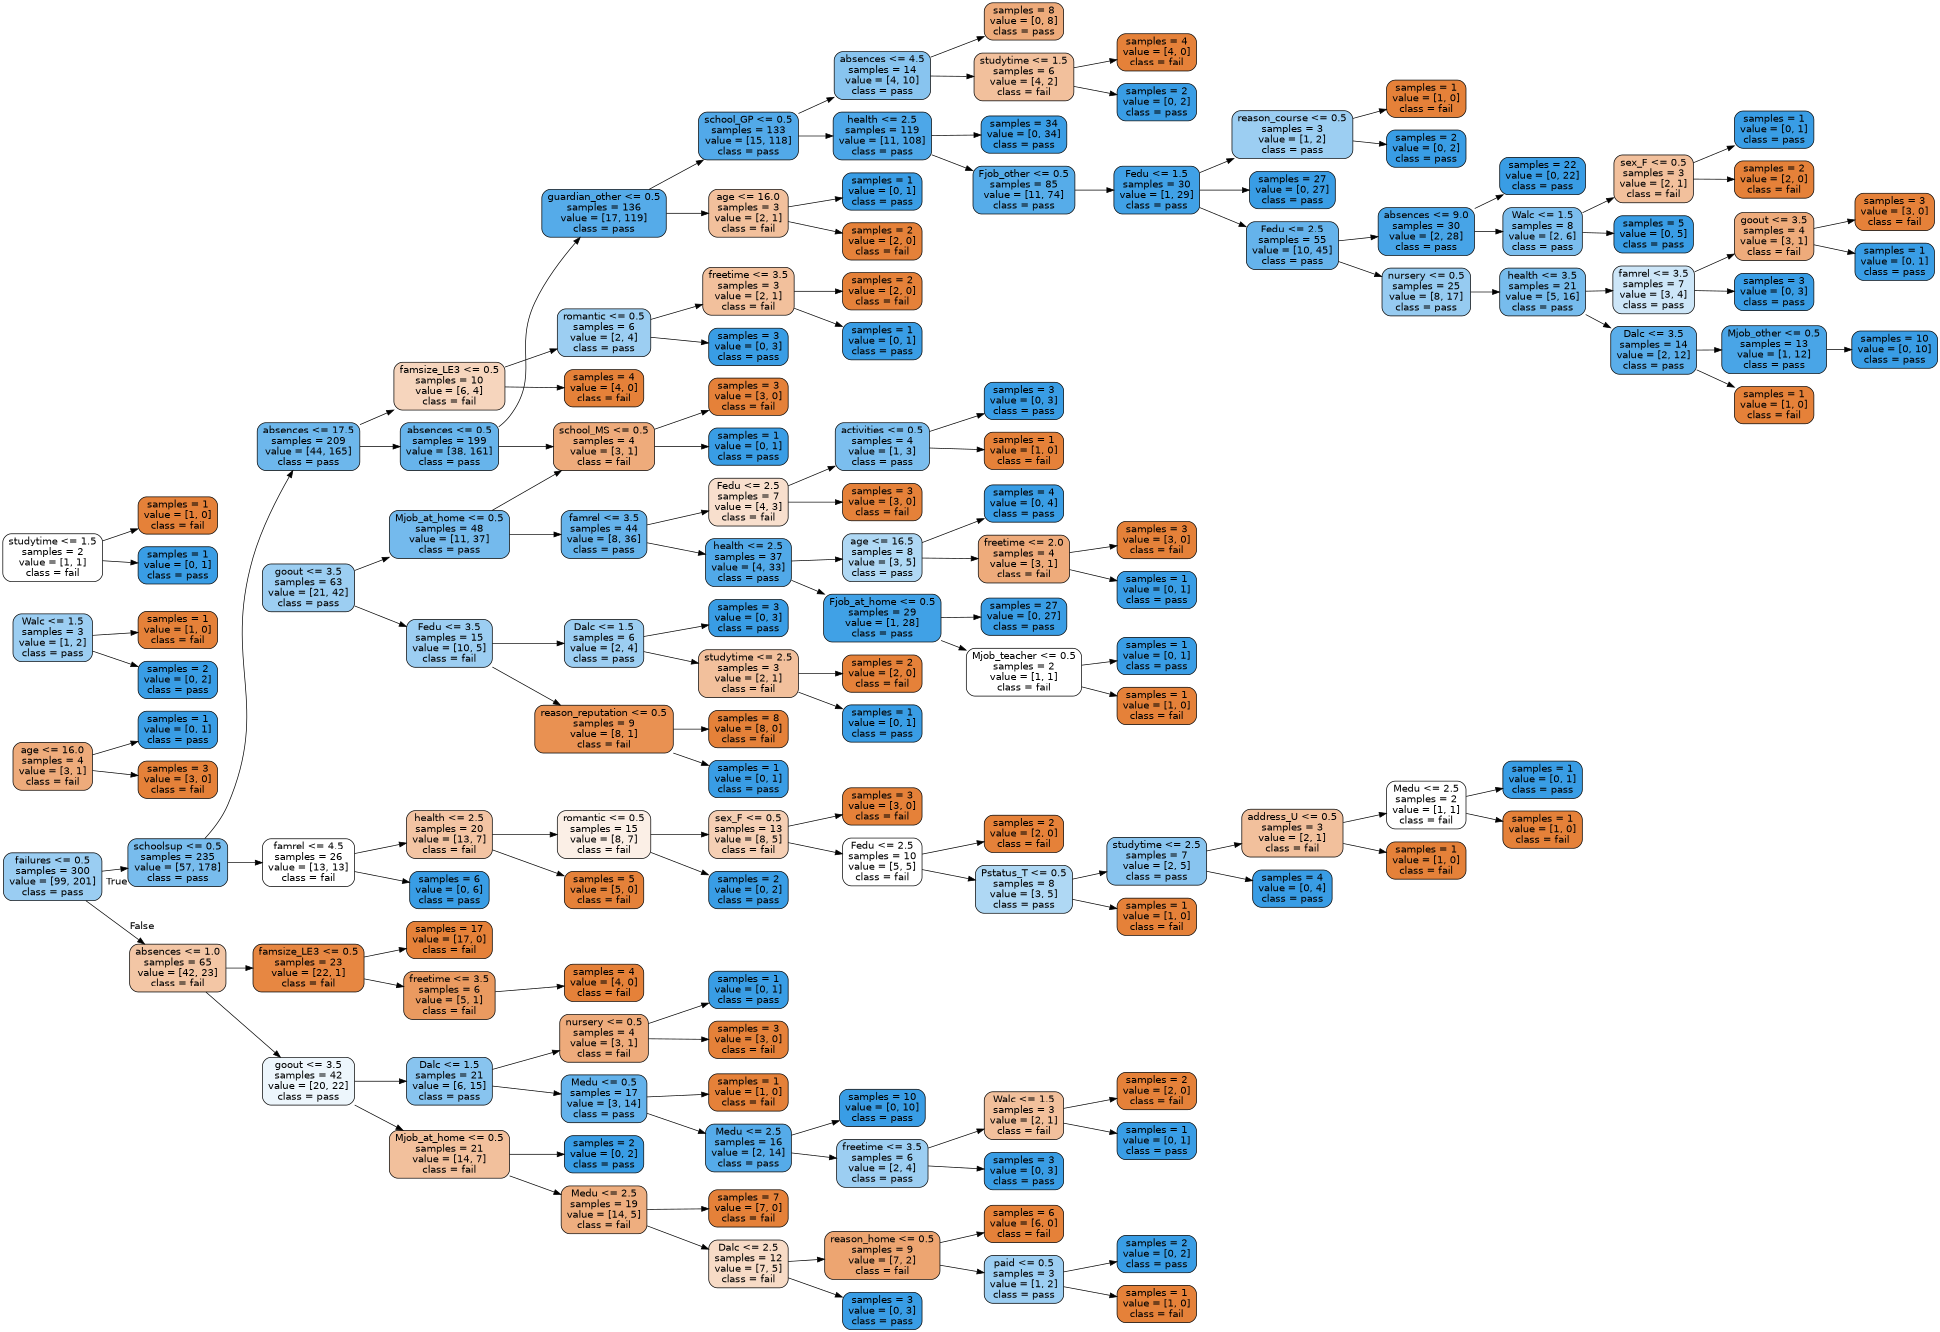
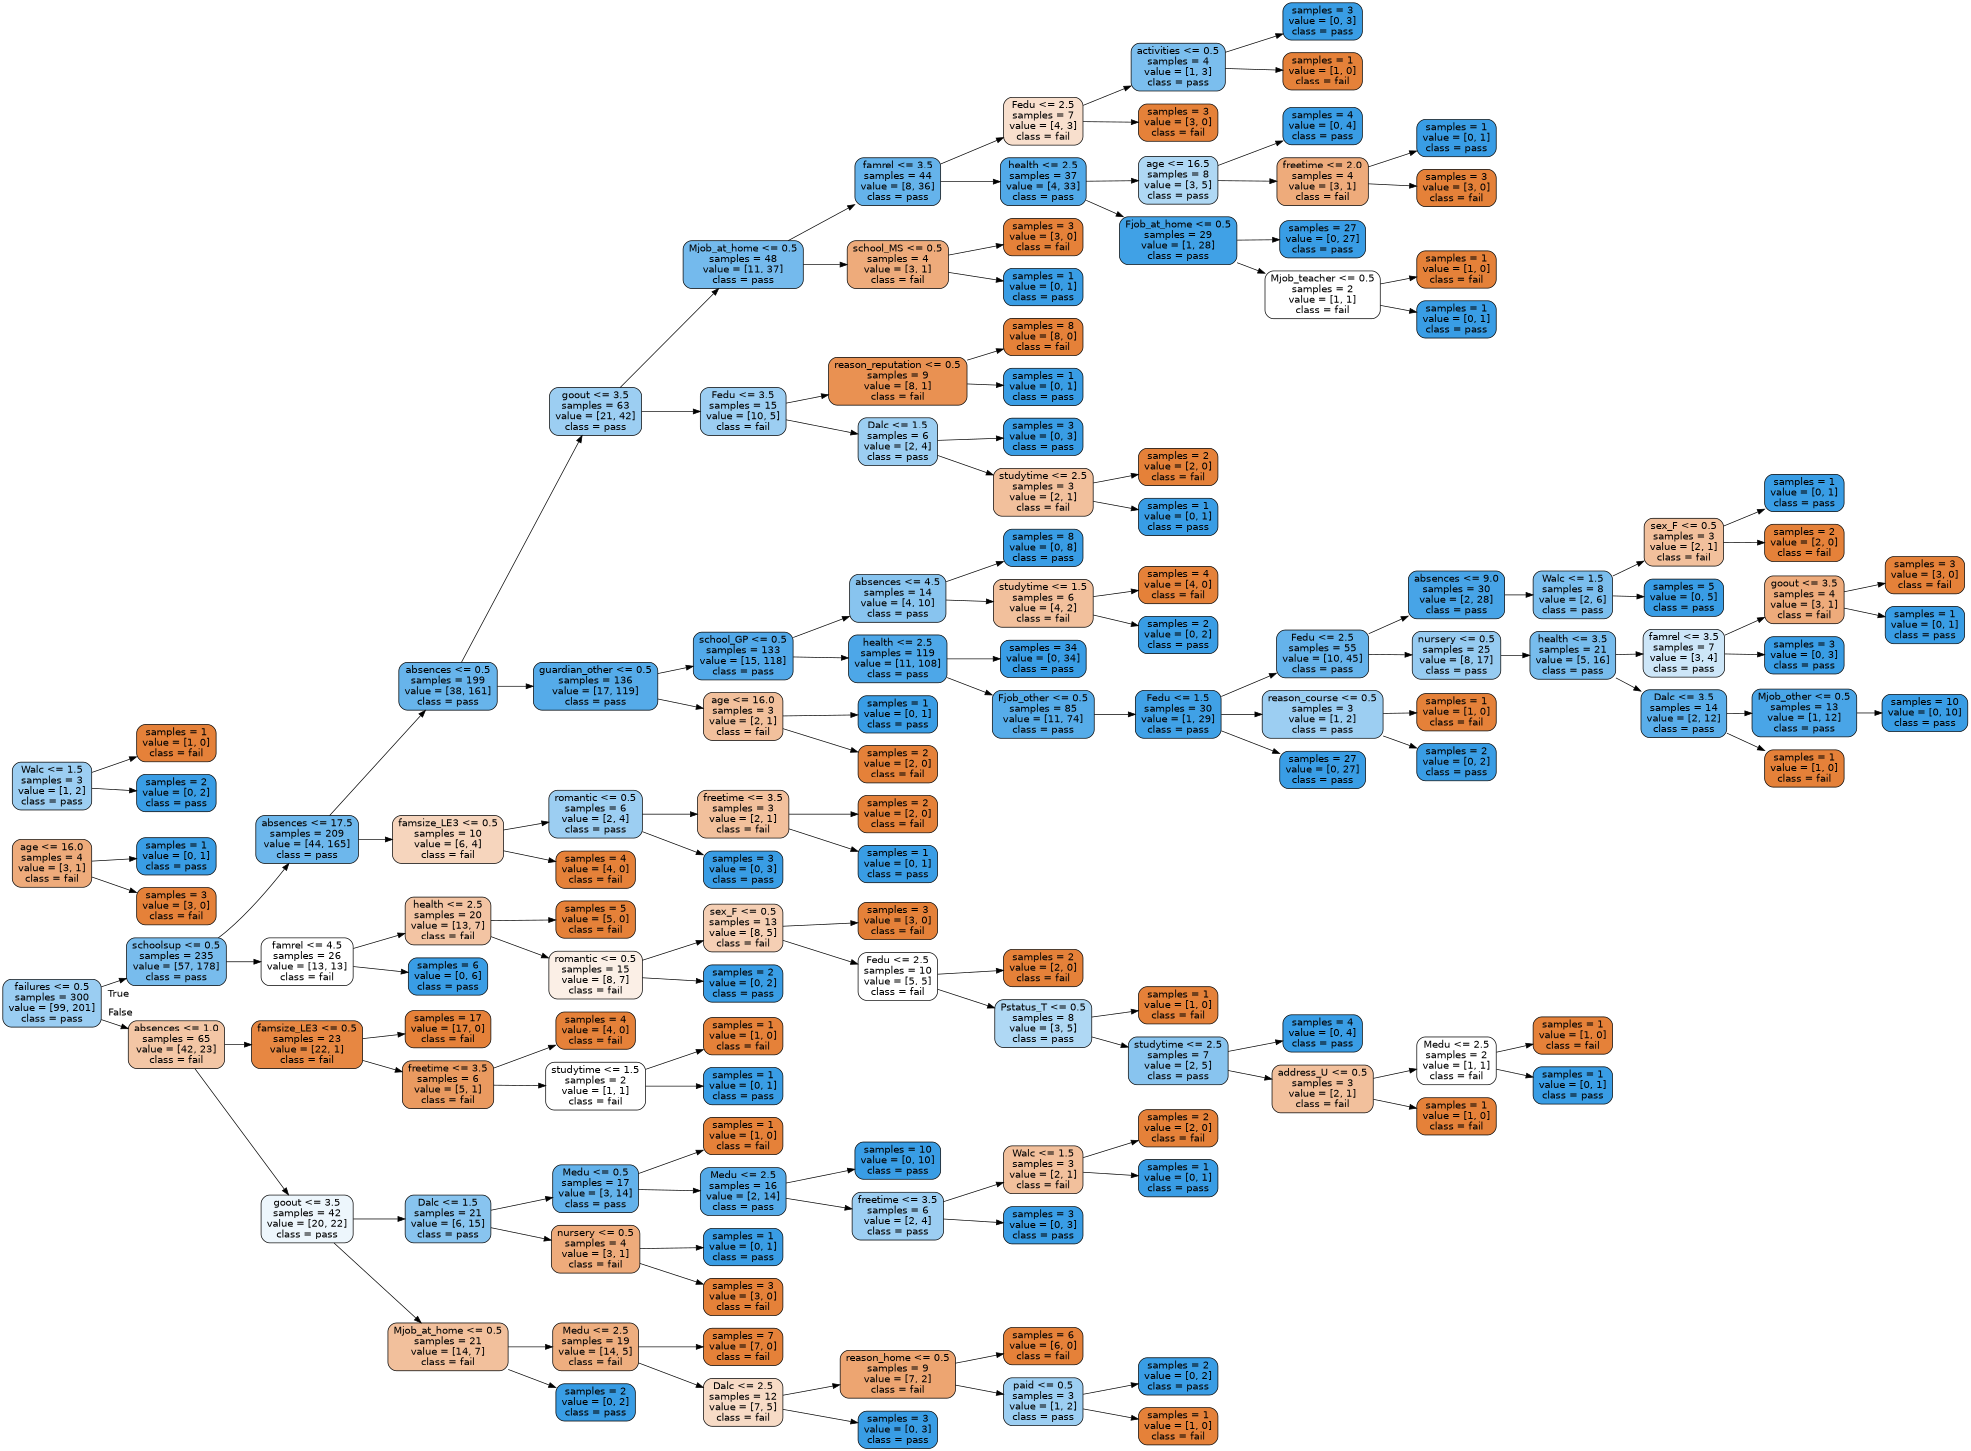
(1024, 21) -> (1043, 548)
(1543, 176) -> none
(522, 447) -> (520, 552)
none -> (516, 1085)
